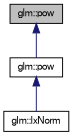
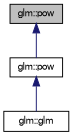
(36, 121) -> (36, 121)
